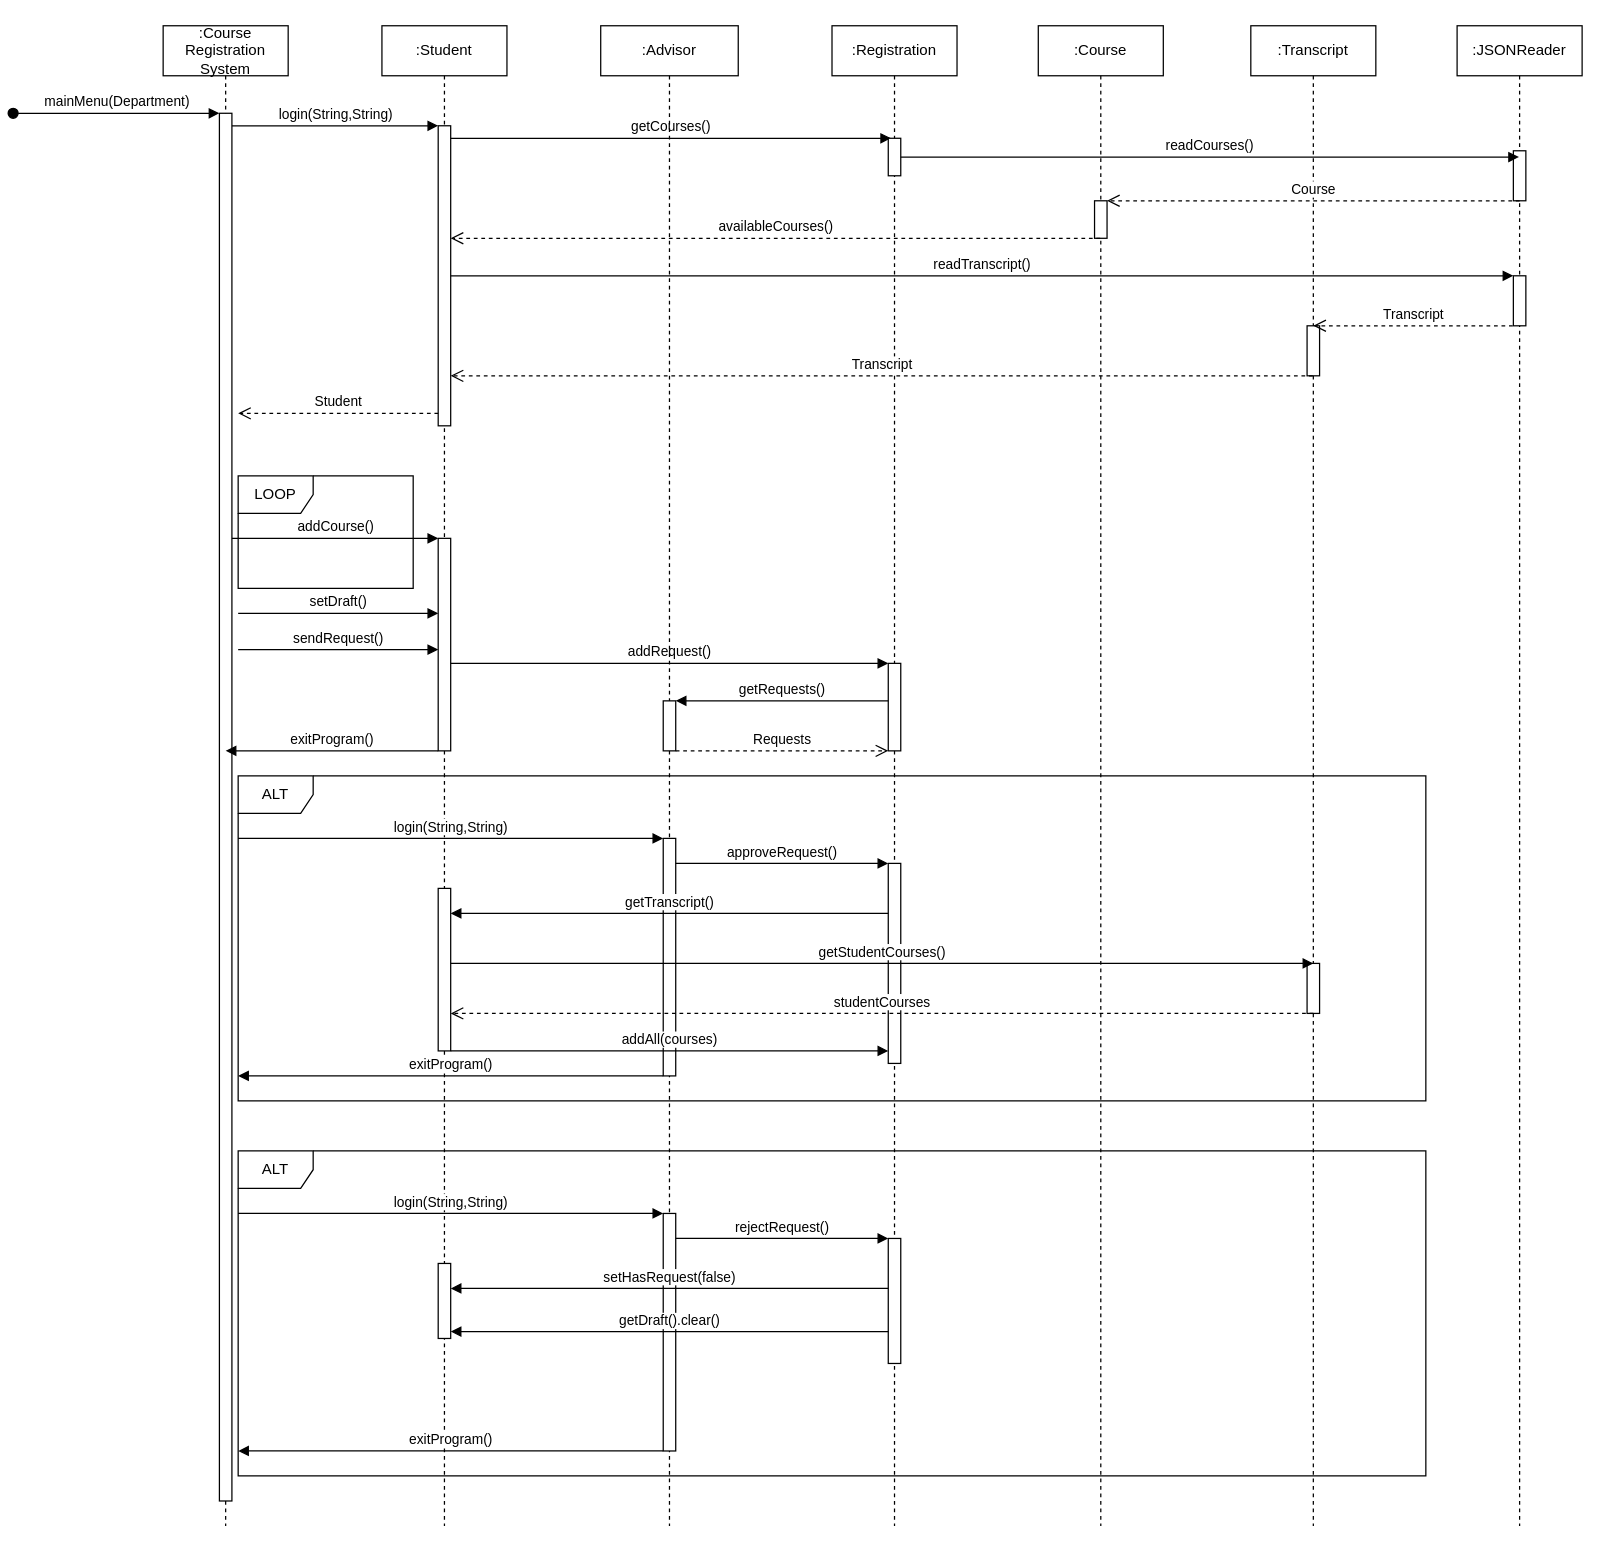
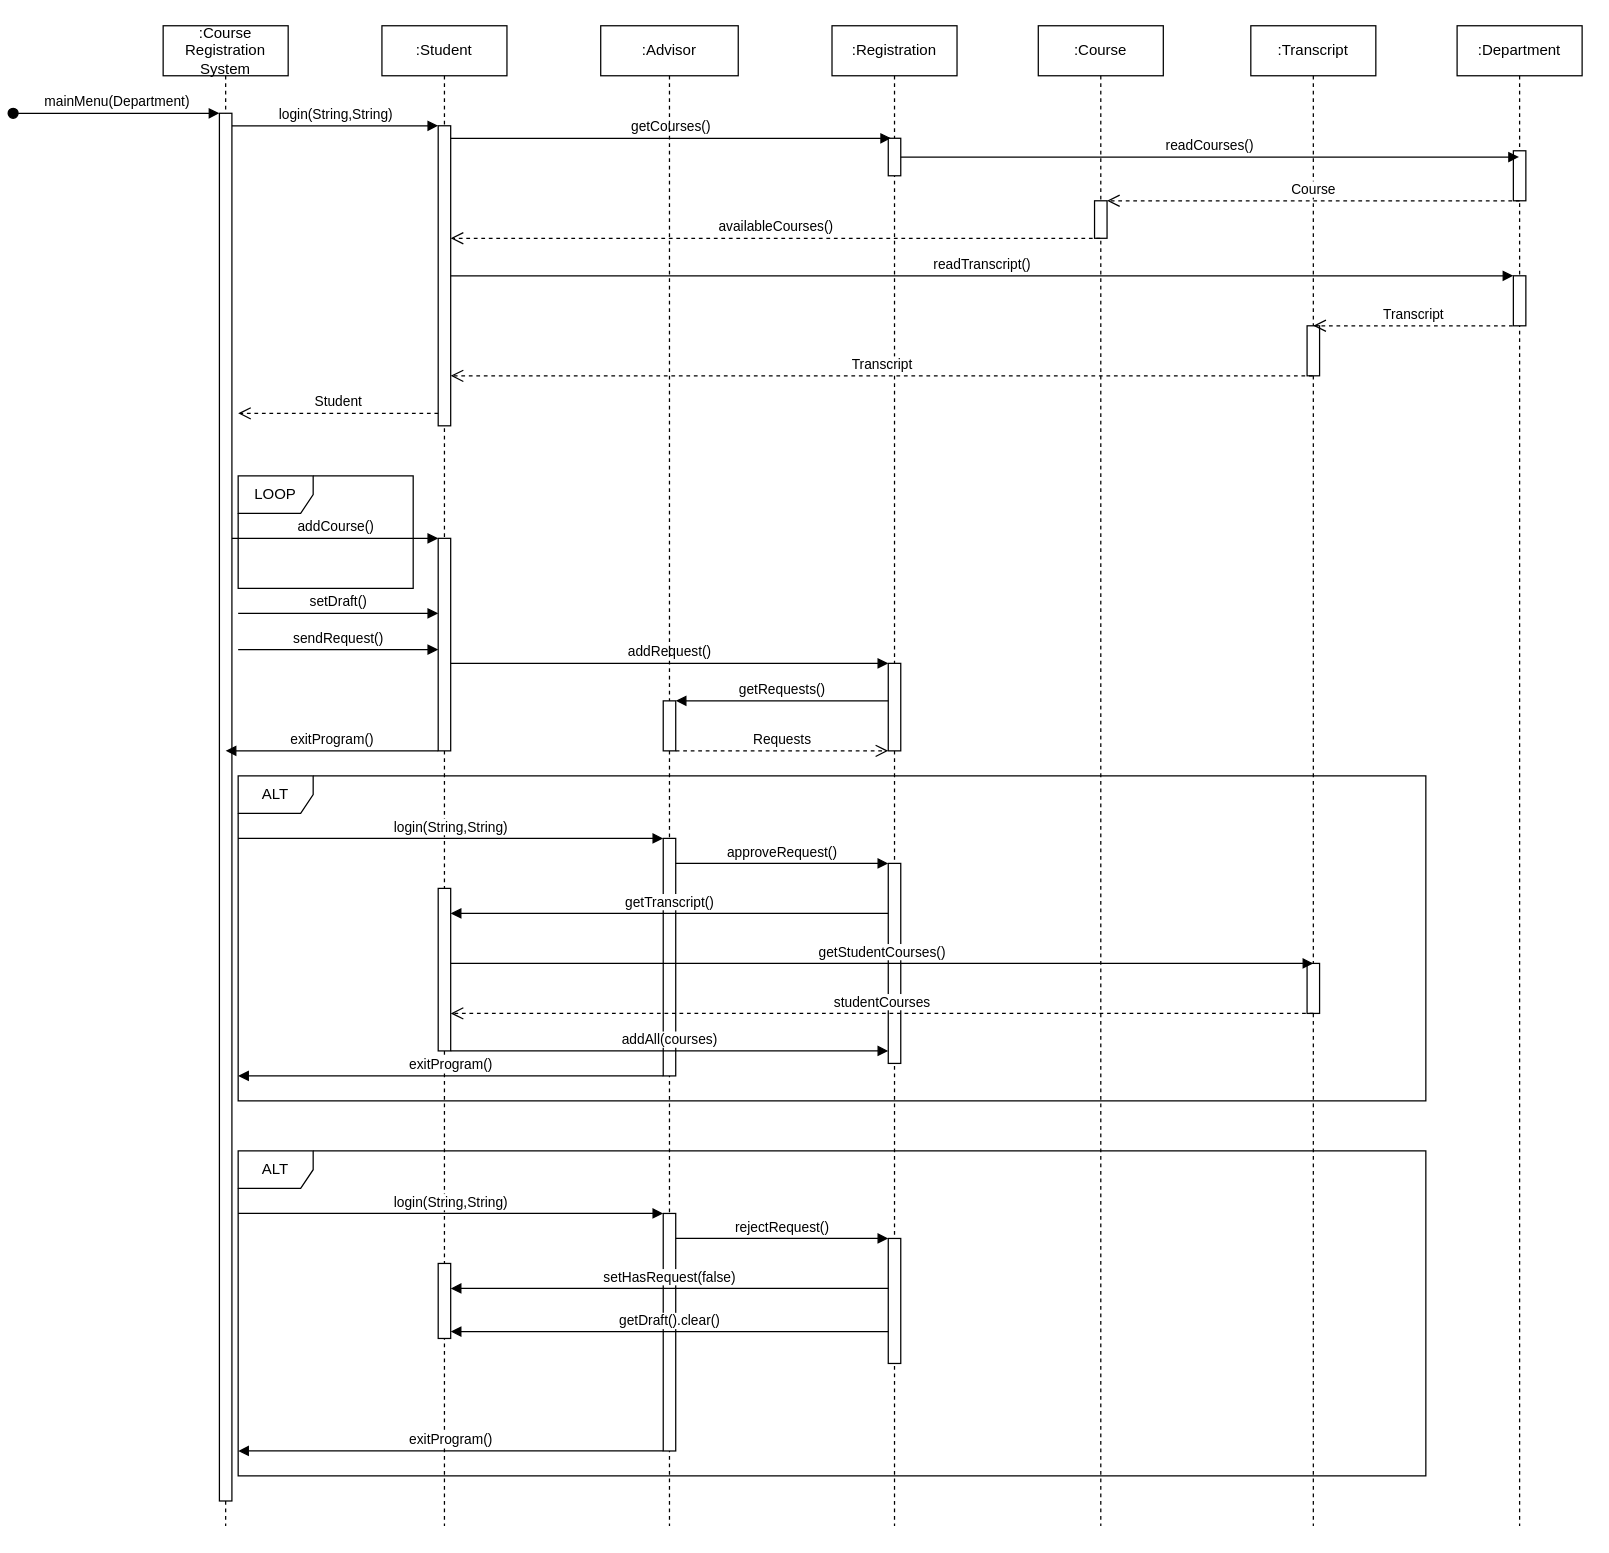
(1519, 51) -> (1519, 51)
